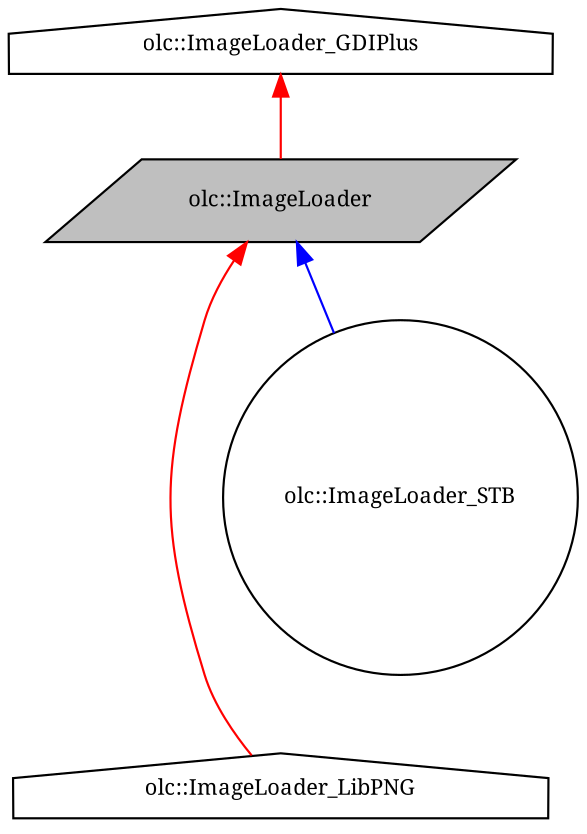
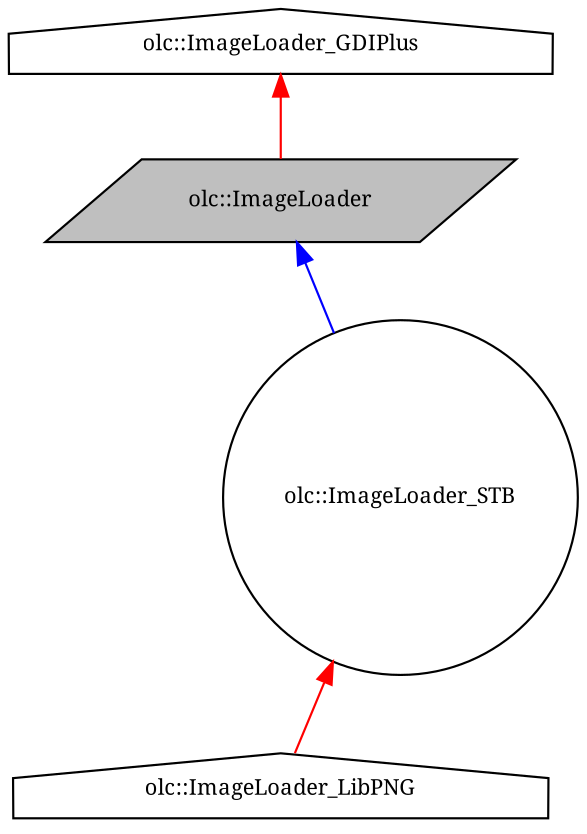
(171, 511) -> (310, 718)
